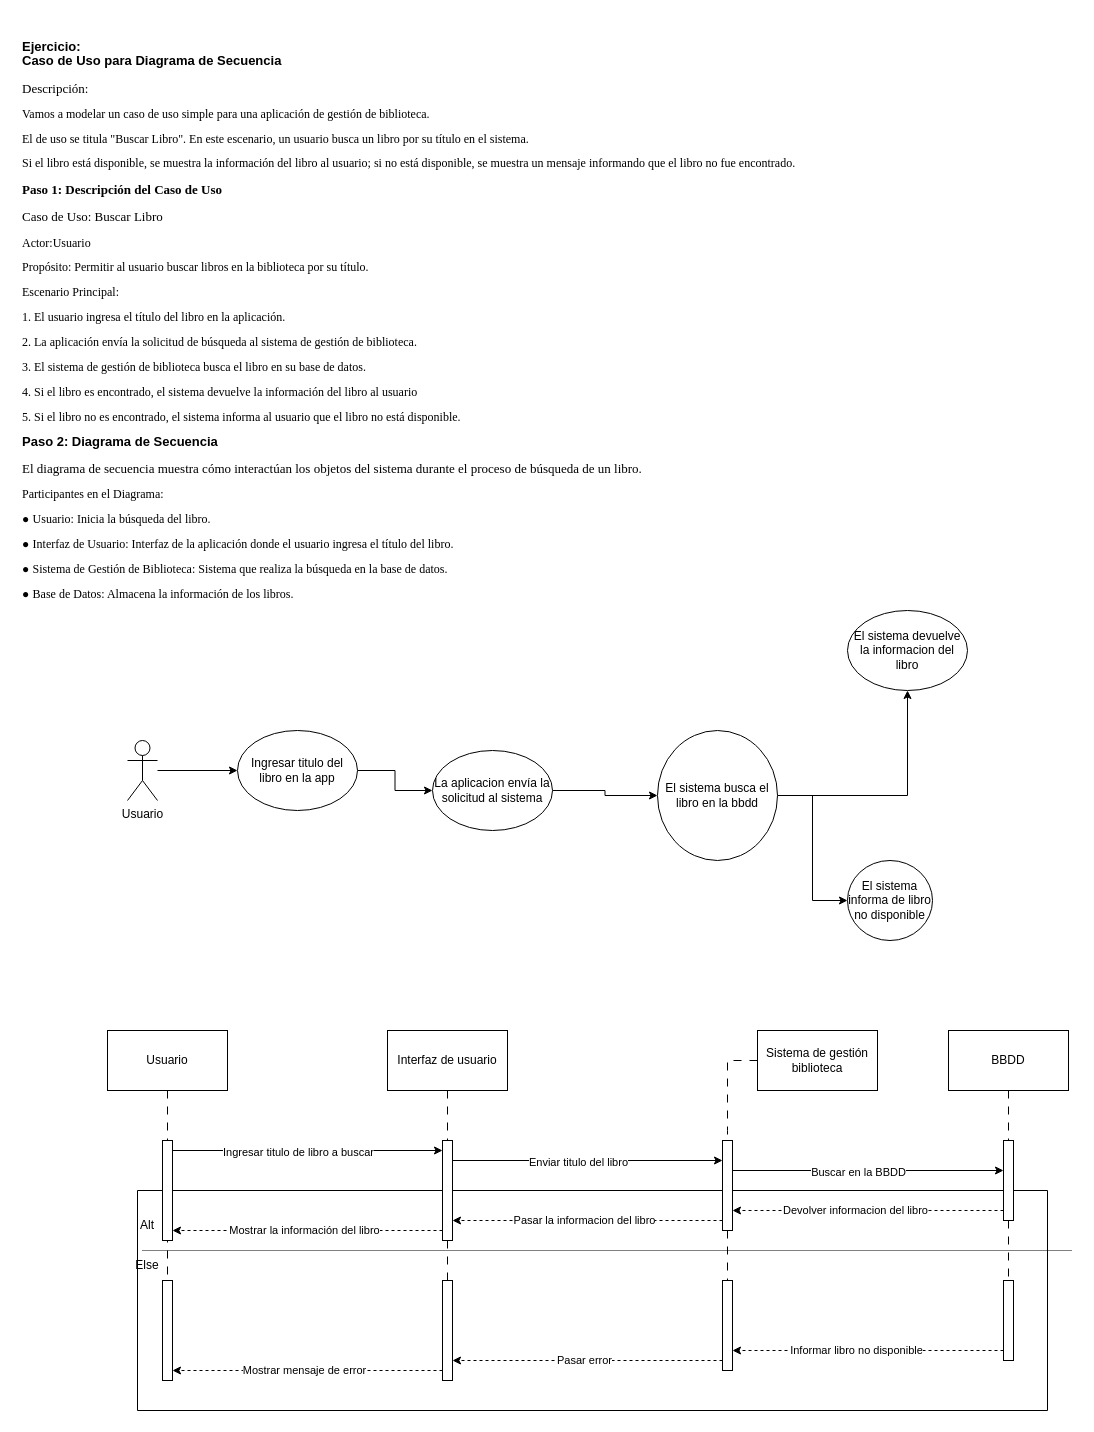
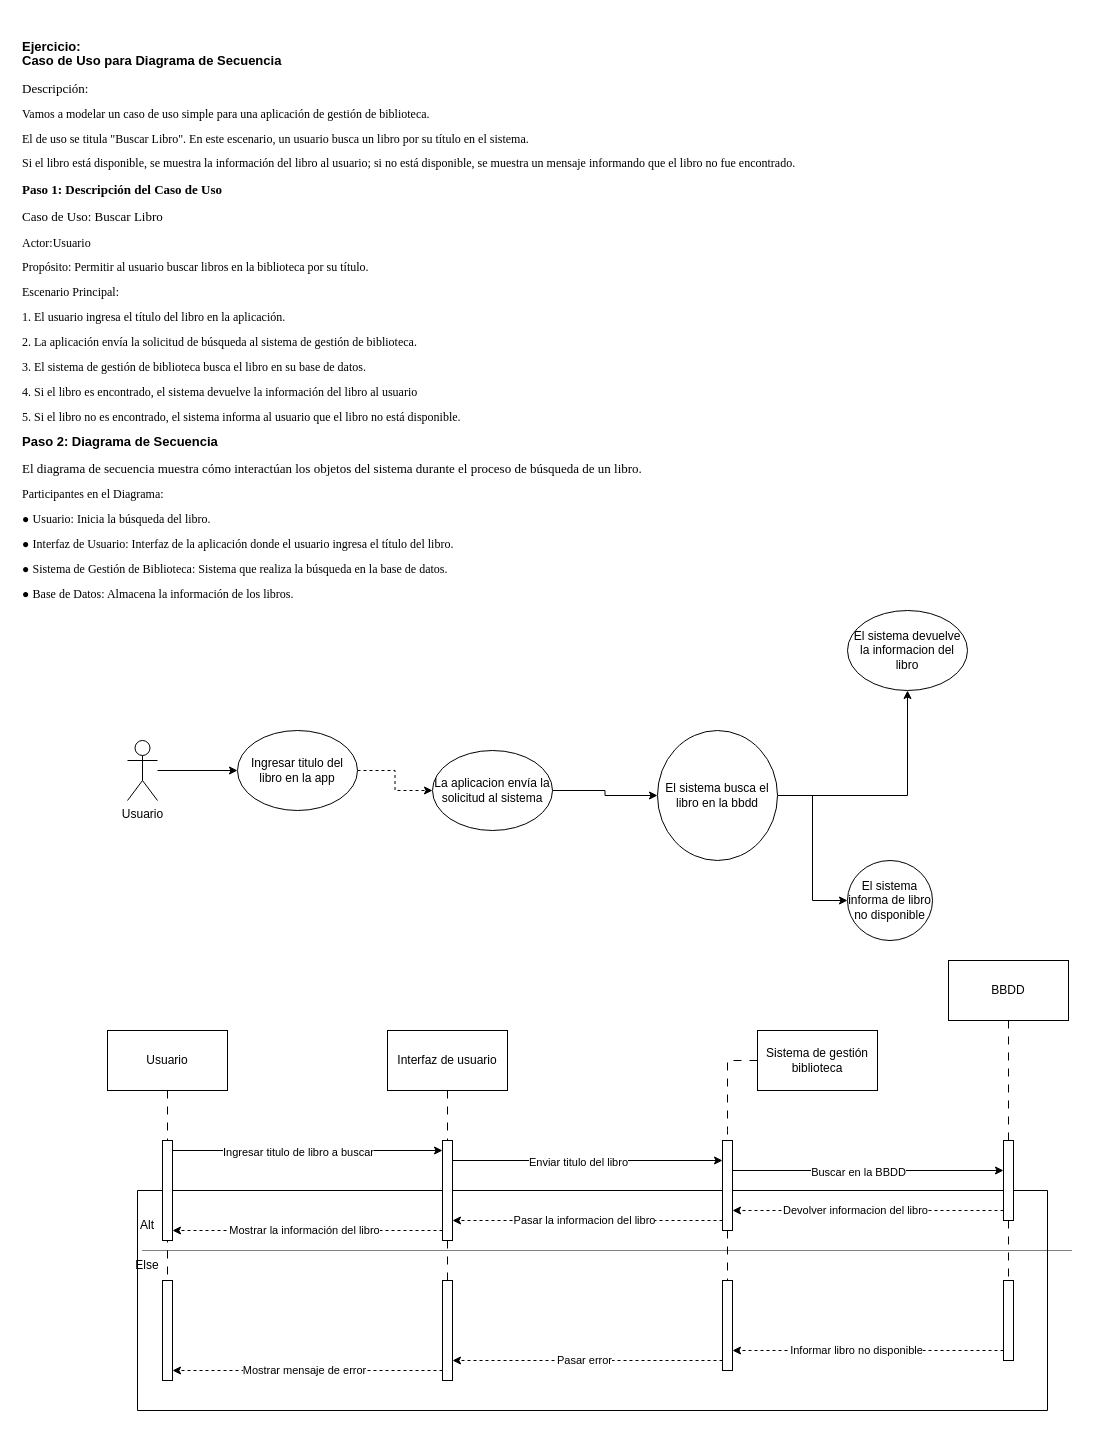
(395, 778) -> (395, 778)
(1009, 1061) -> (1009, 991)
